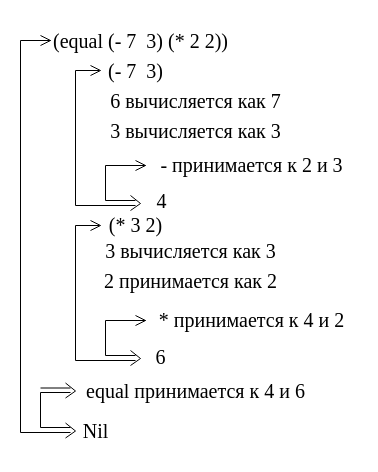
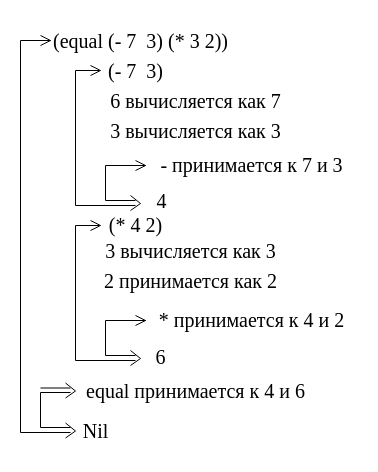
(141, 41) -> (141, 41)
(252, 165) -> (252, 165)
(136, 225) -> (136, 225)
